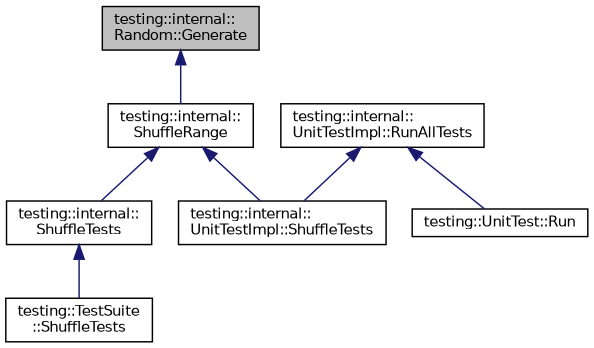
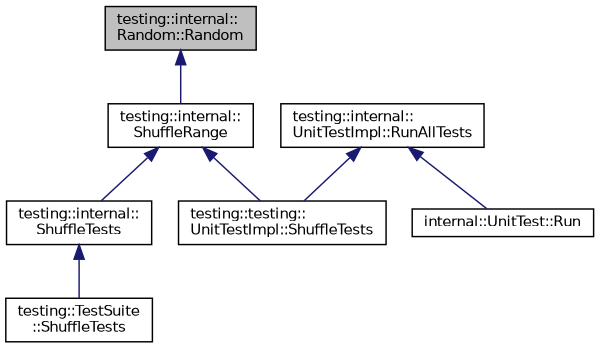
(181, 28) -> (181, 28)
(282, 223) -> (282, 223)
(500, 223) -> (503, 223)
